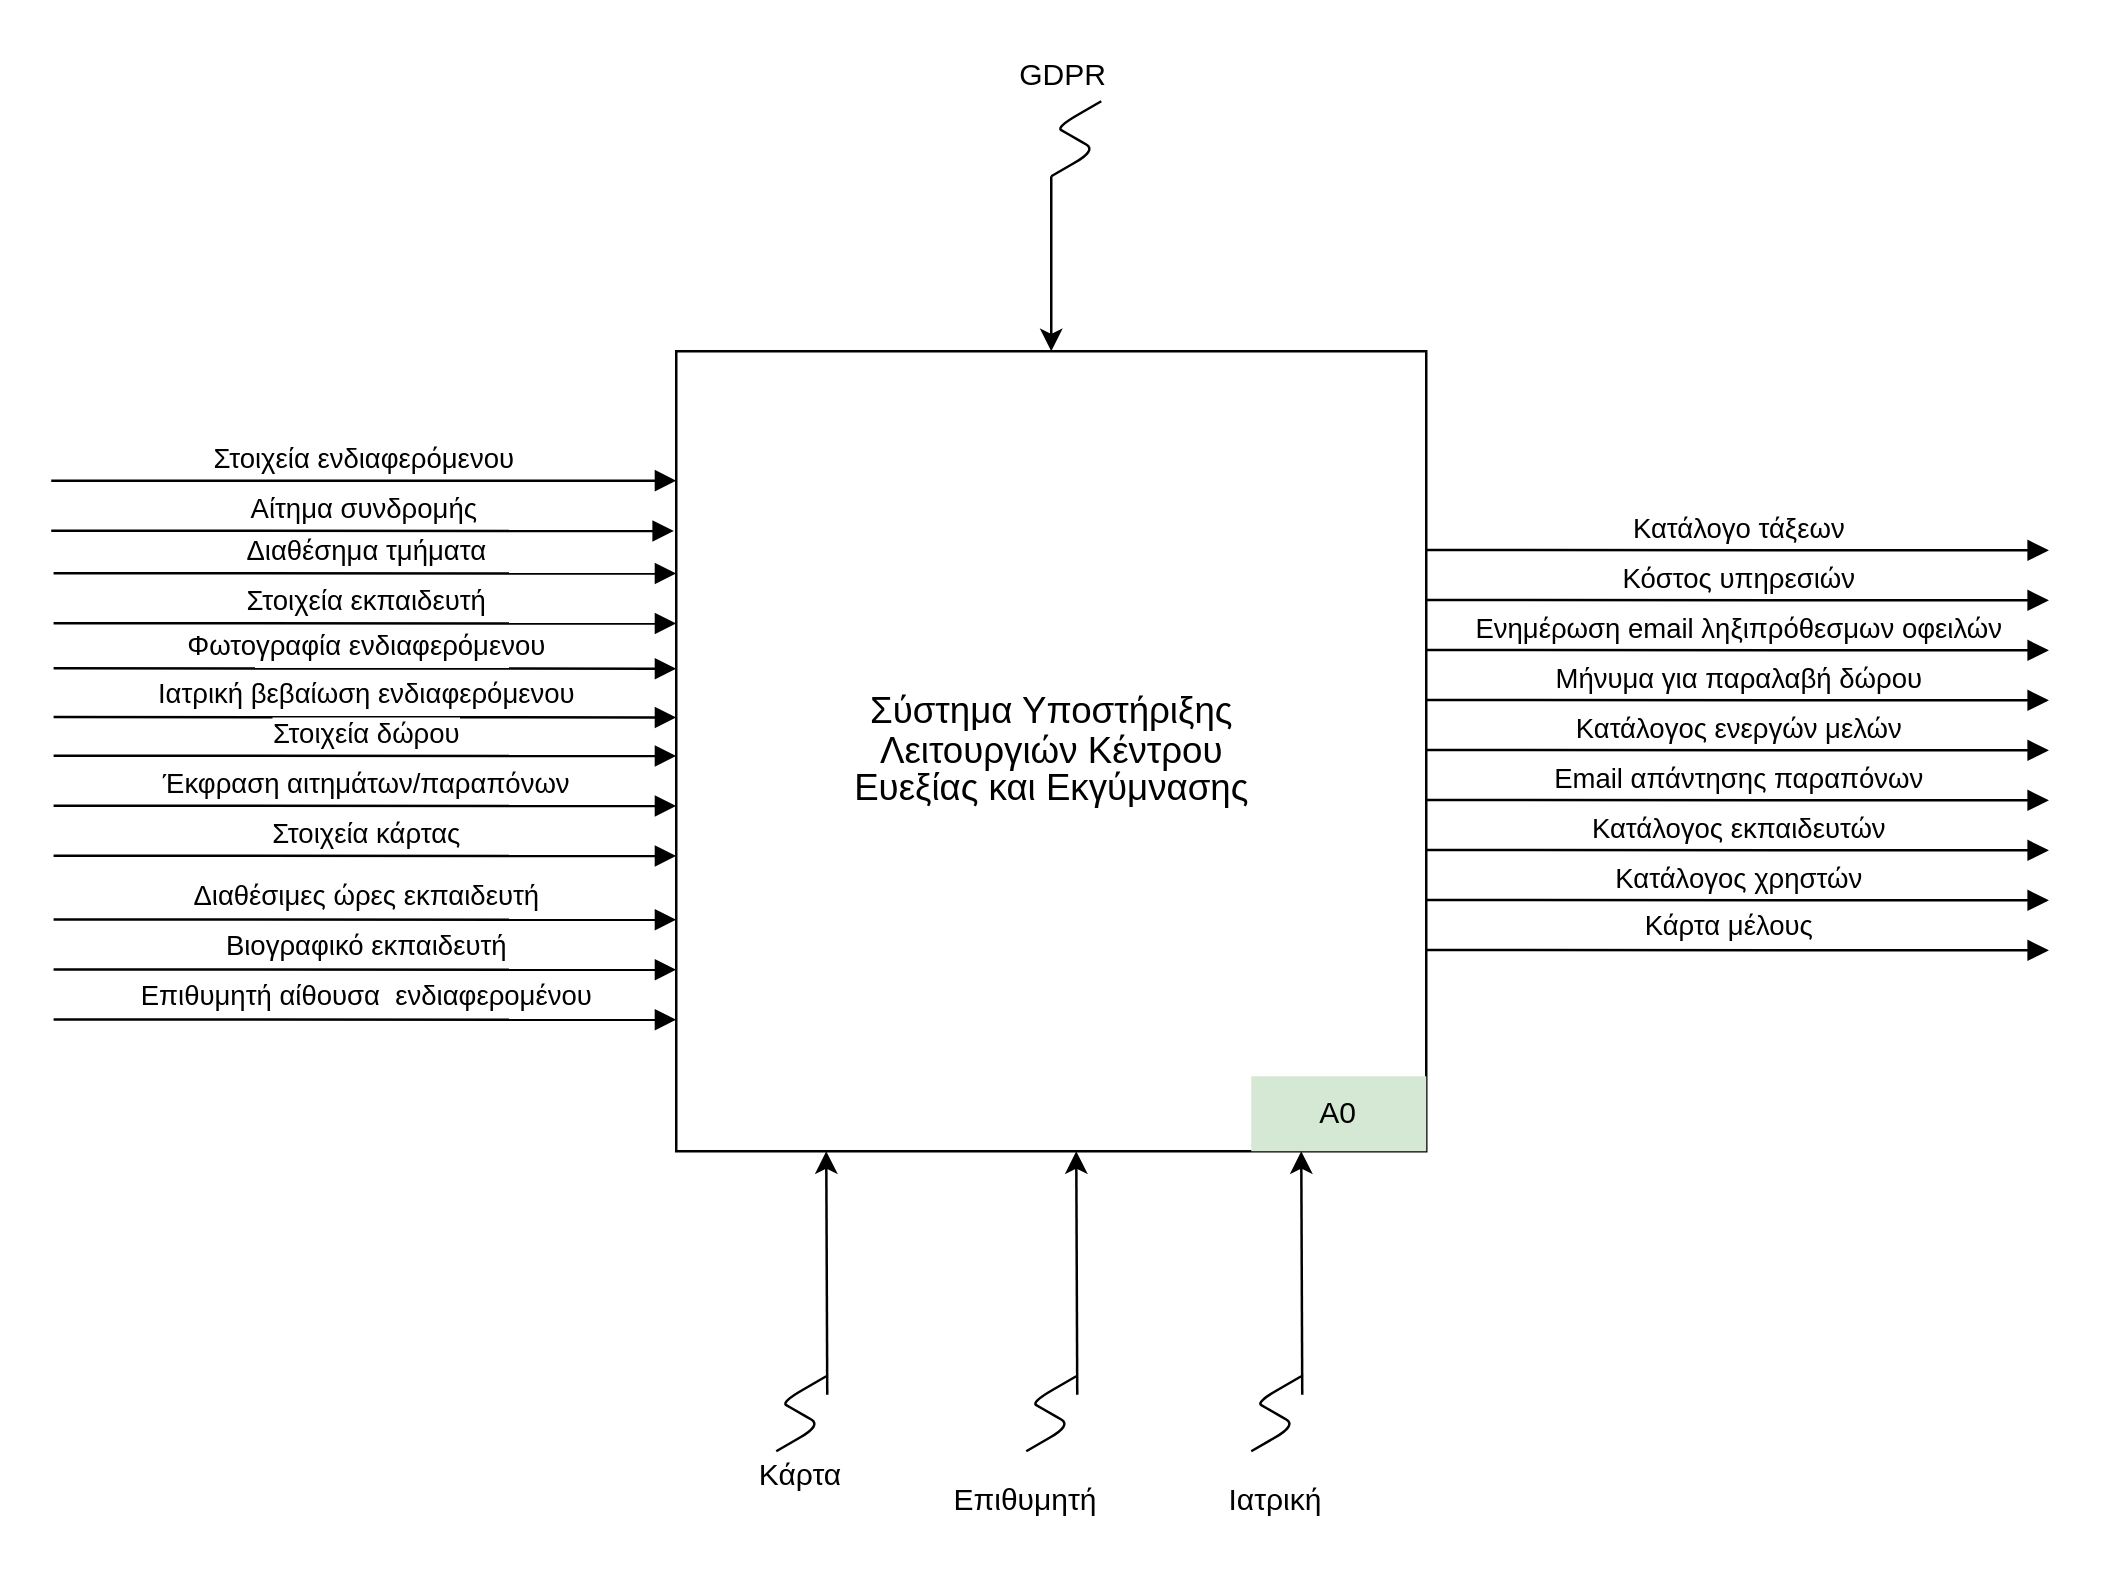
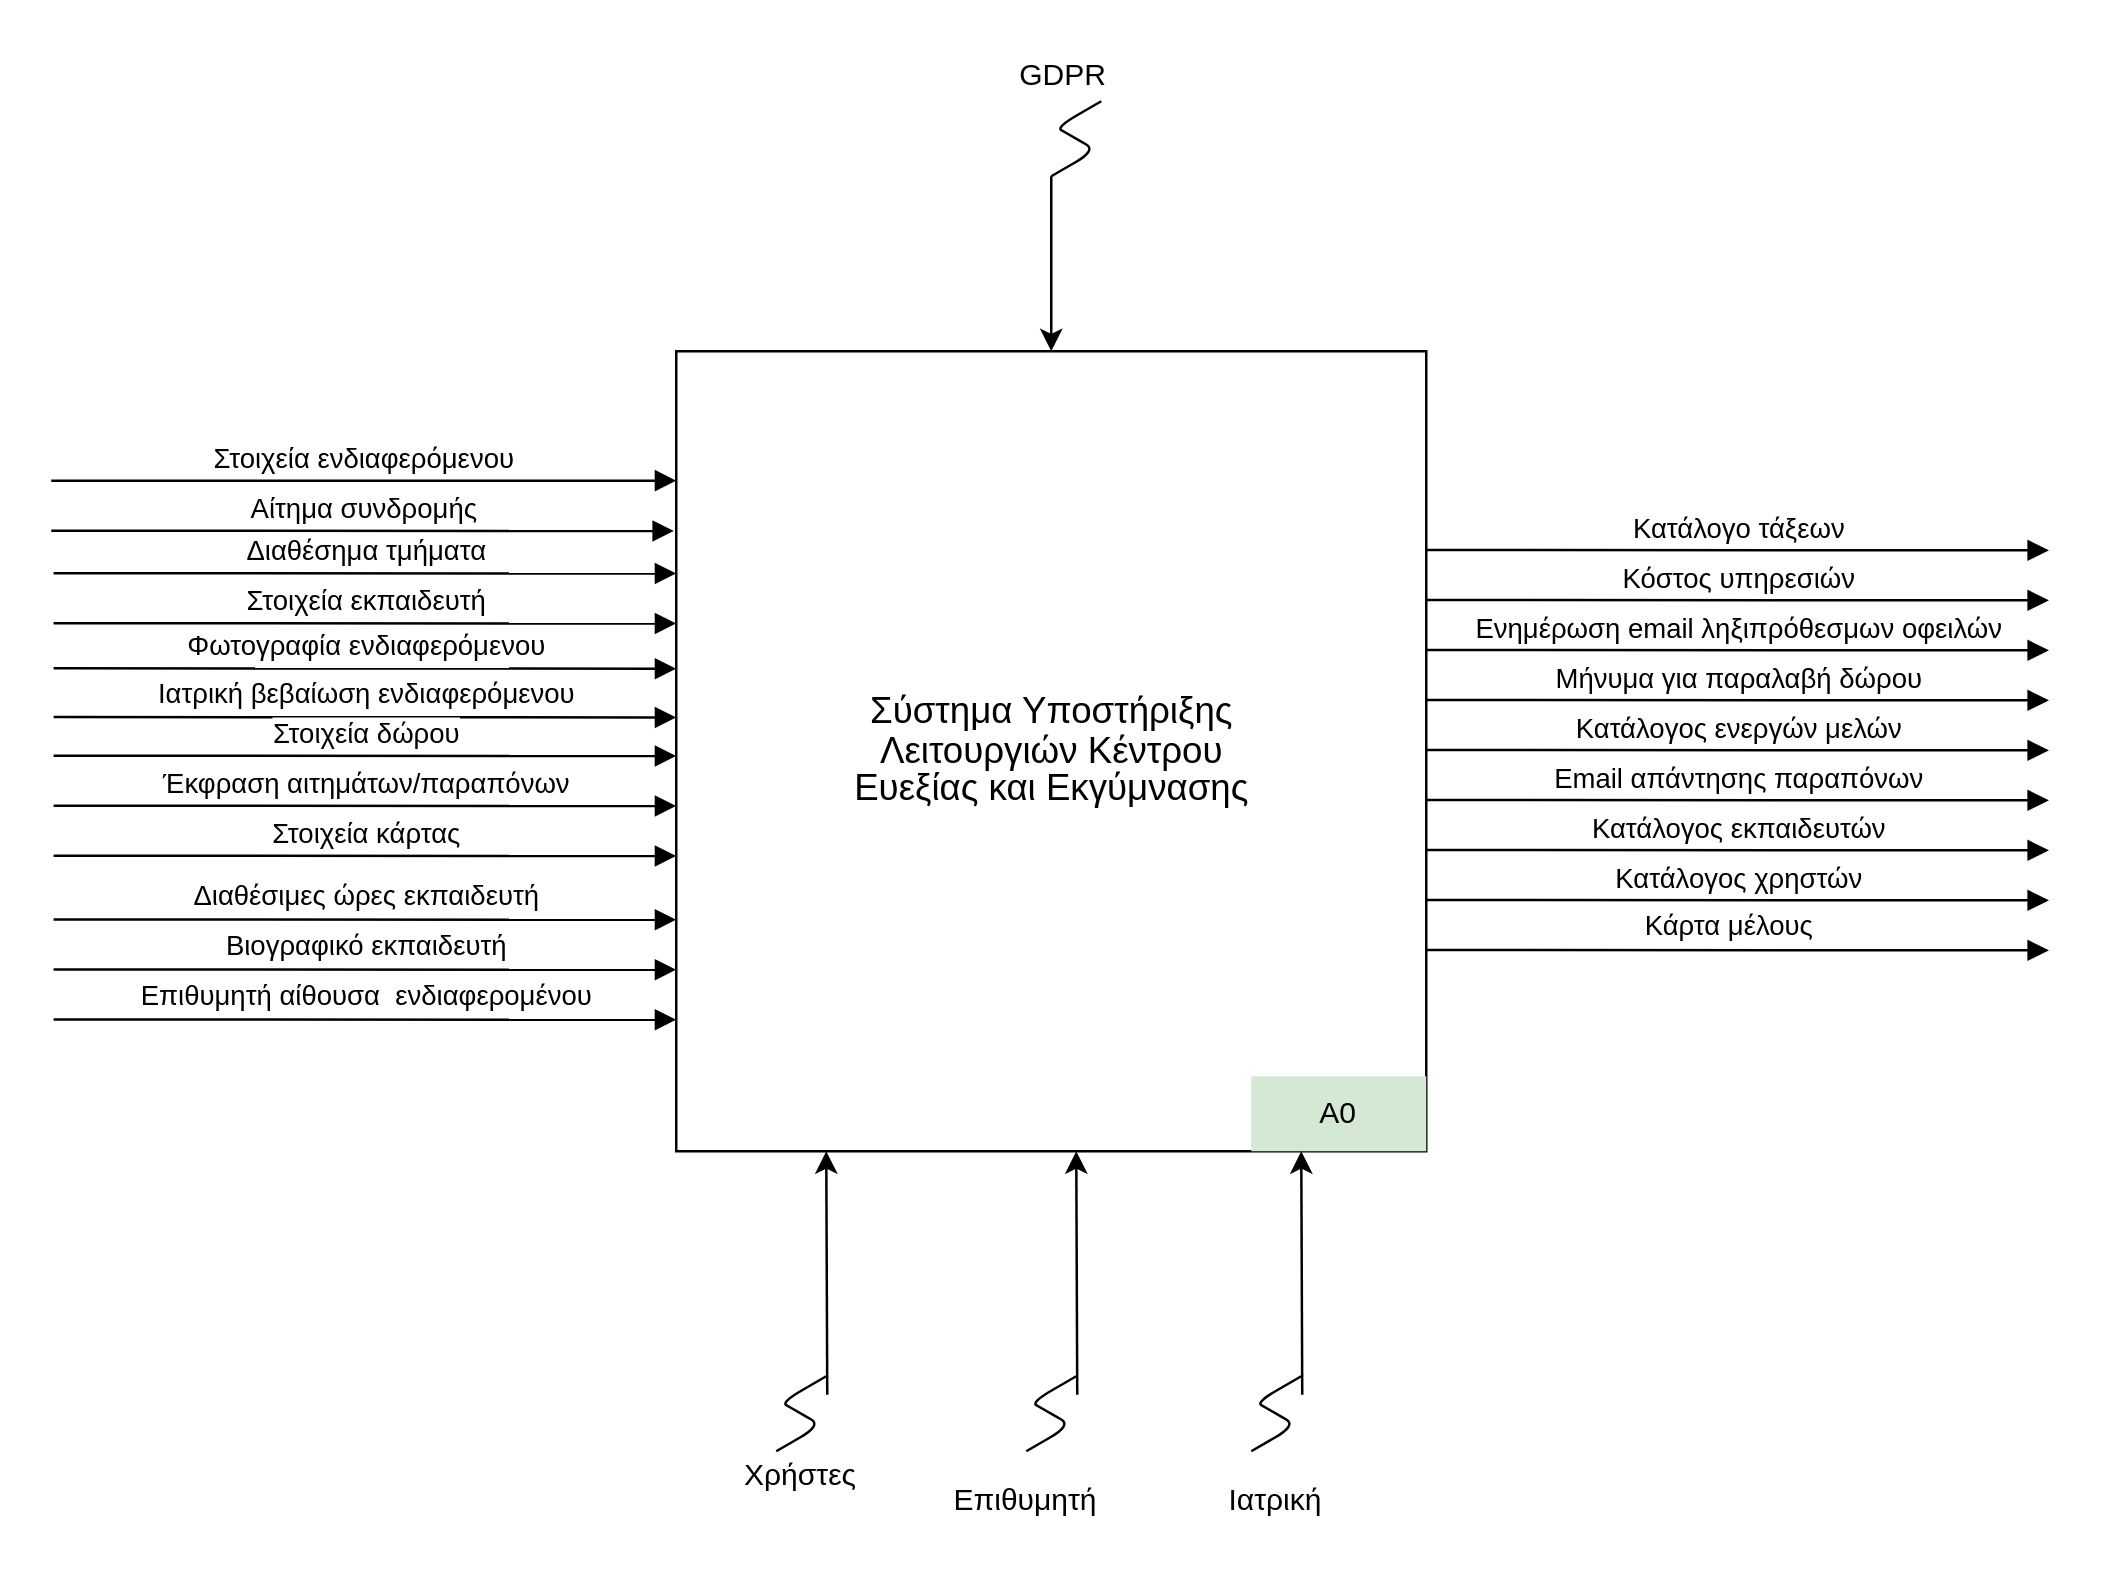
(801, 1476) -> (801, 1476)
